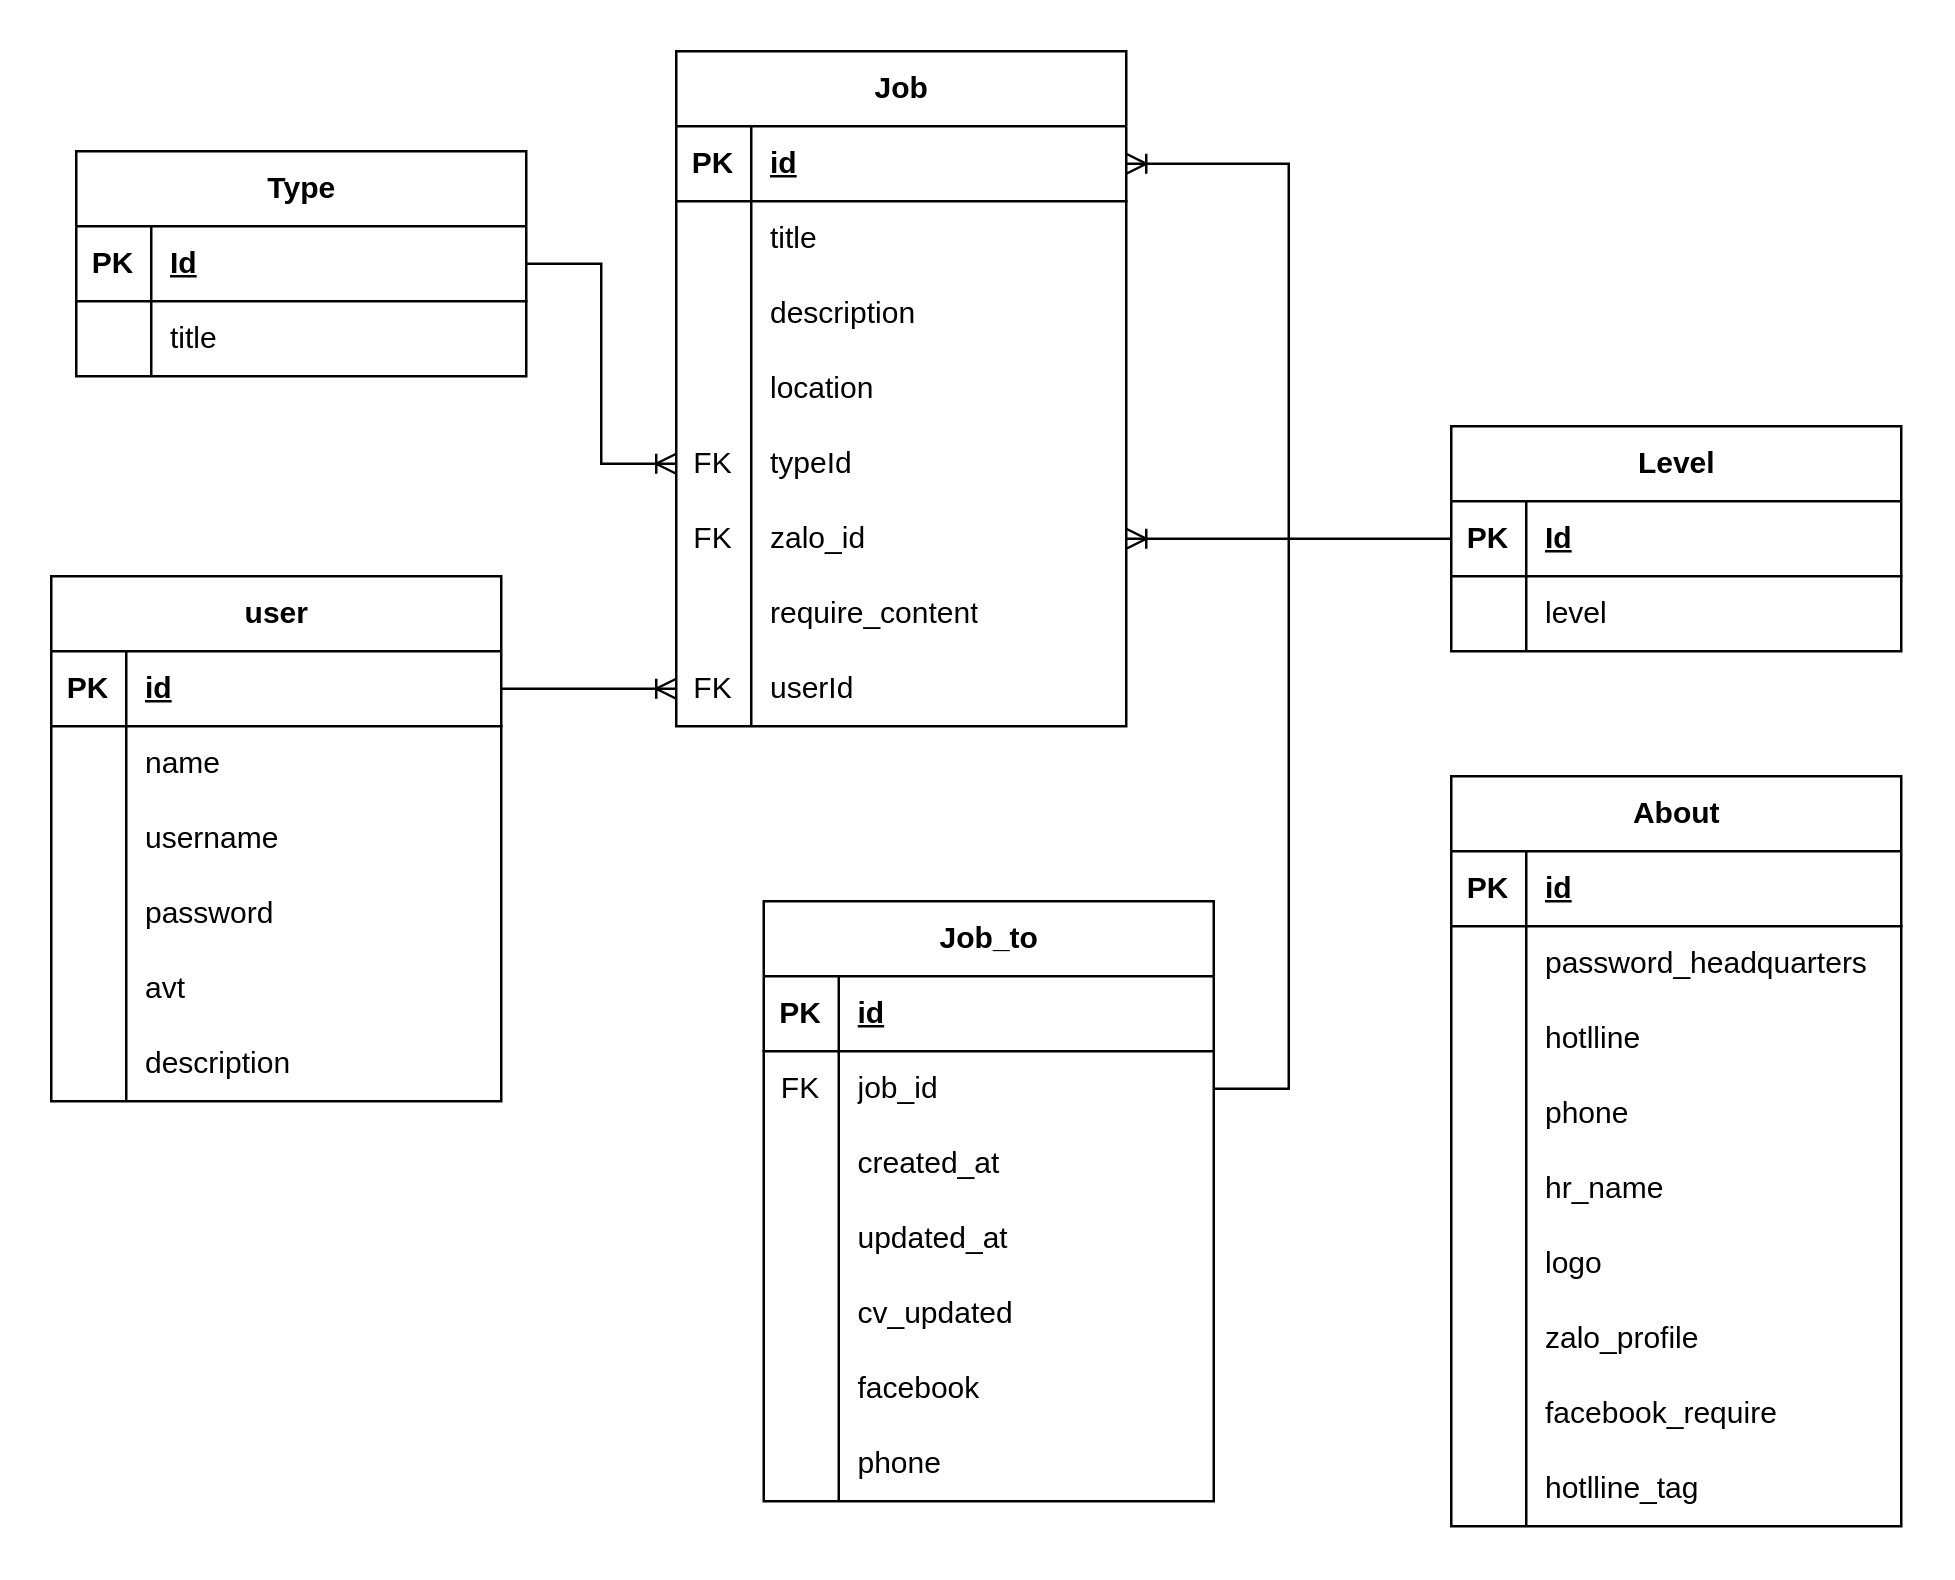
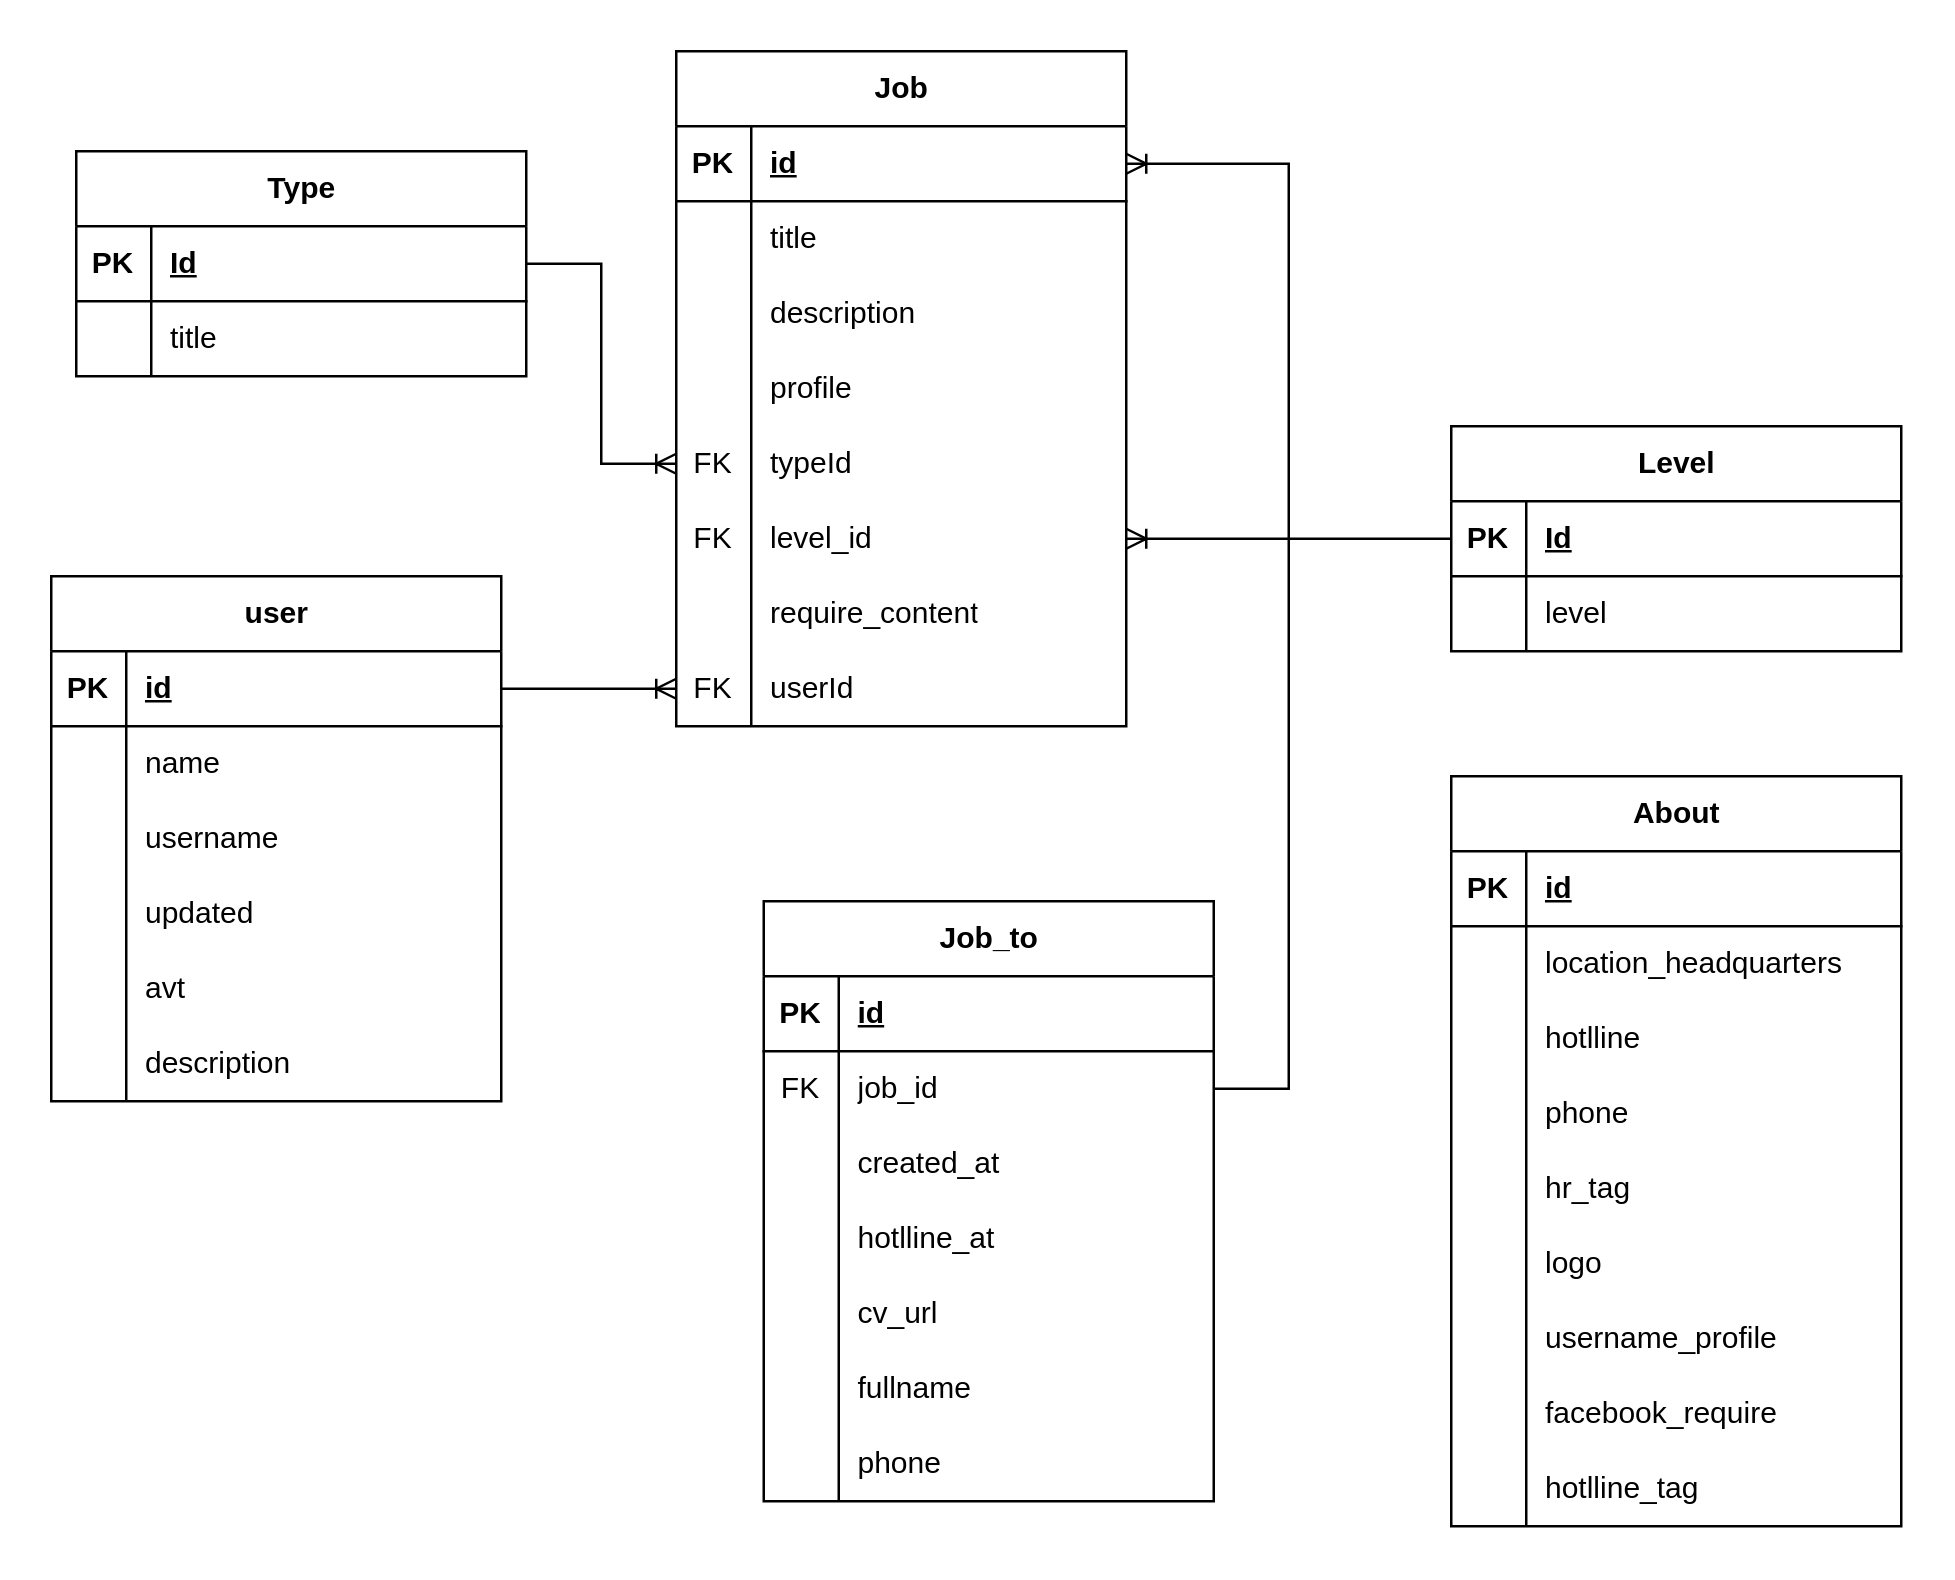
(831, 389) -> (822, 389)
(822, 539) -> (827, 539)
(213, 914) -> (205, 914)
(1723, 964) -> (1715, 964)
(1605, 1189) -> (1597, 1189)
(943, 1239) -> (939, 1239)
(943, 1314) -> (905, 1314)
(1635, 1339) -> (1673, 1339)
(926, 1389) -> (918, 1389)
